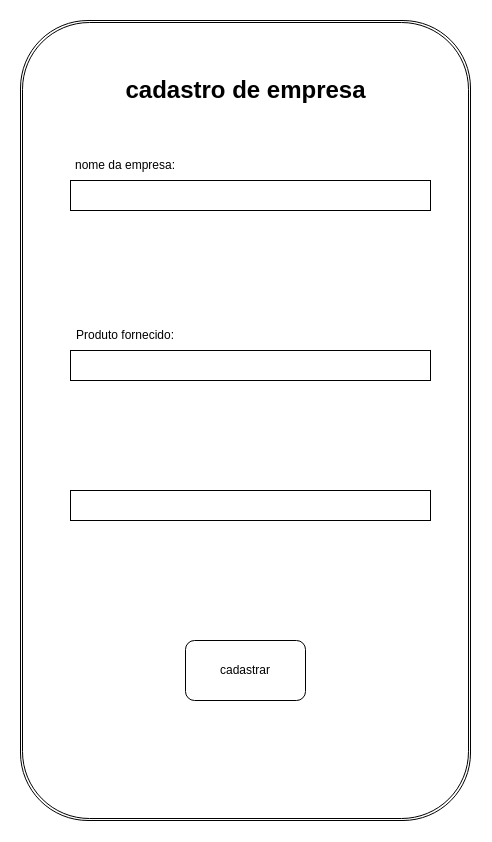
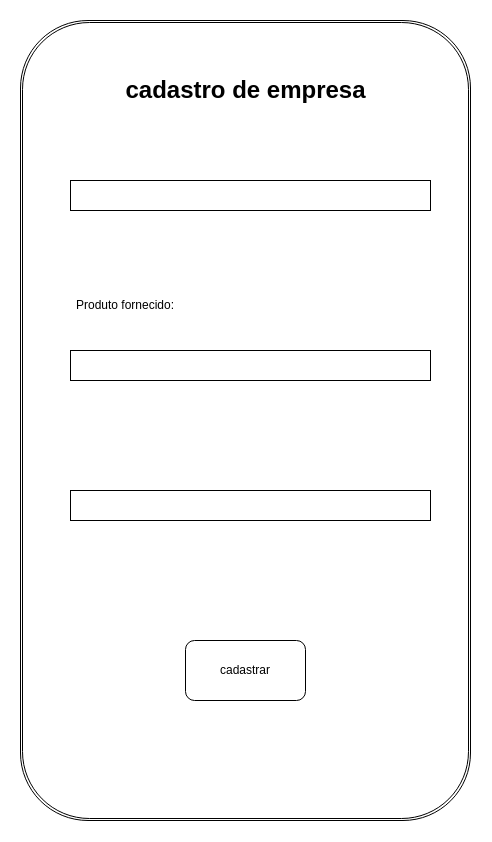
(126, 166) -> none
(126, 336) -> (126, 306)
